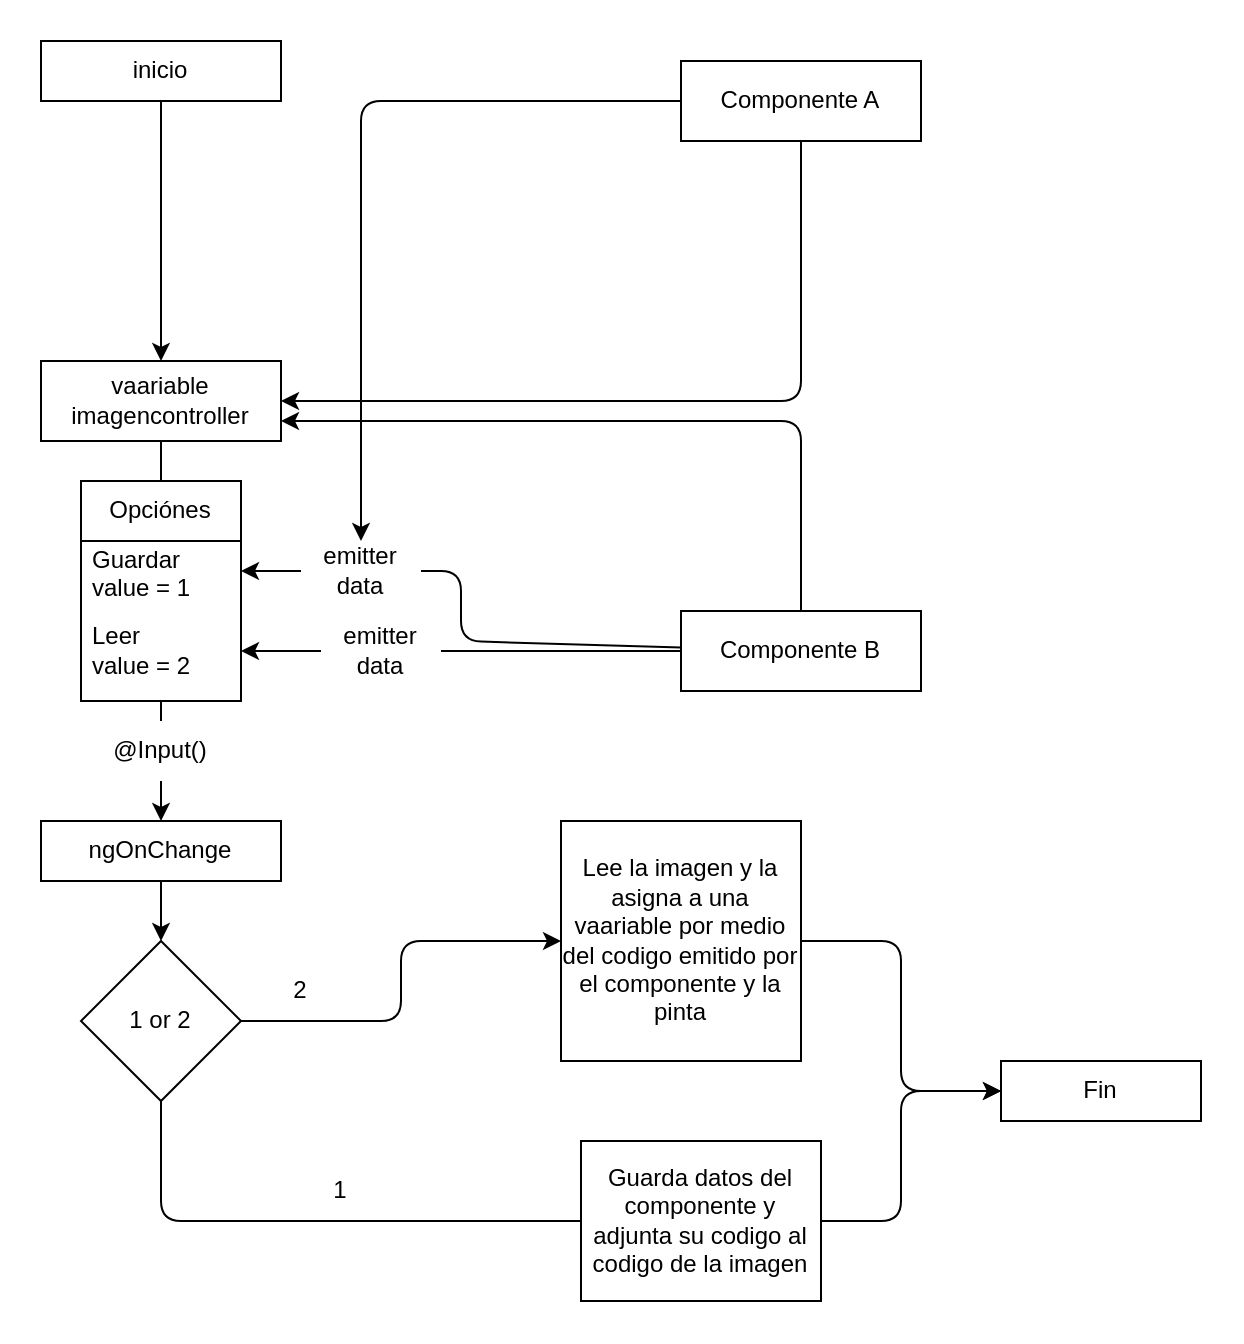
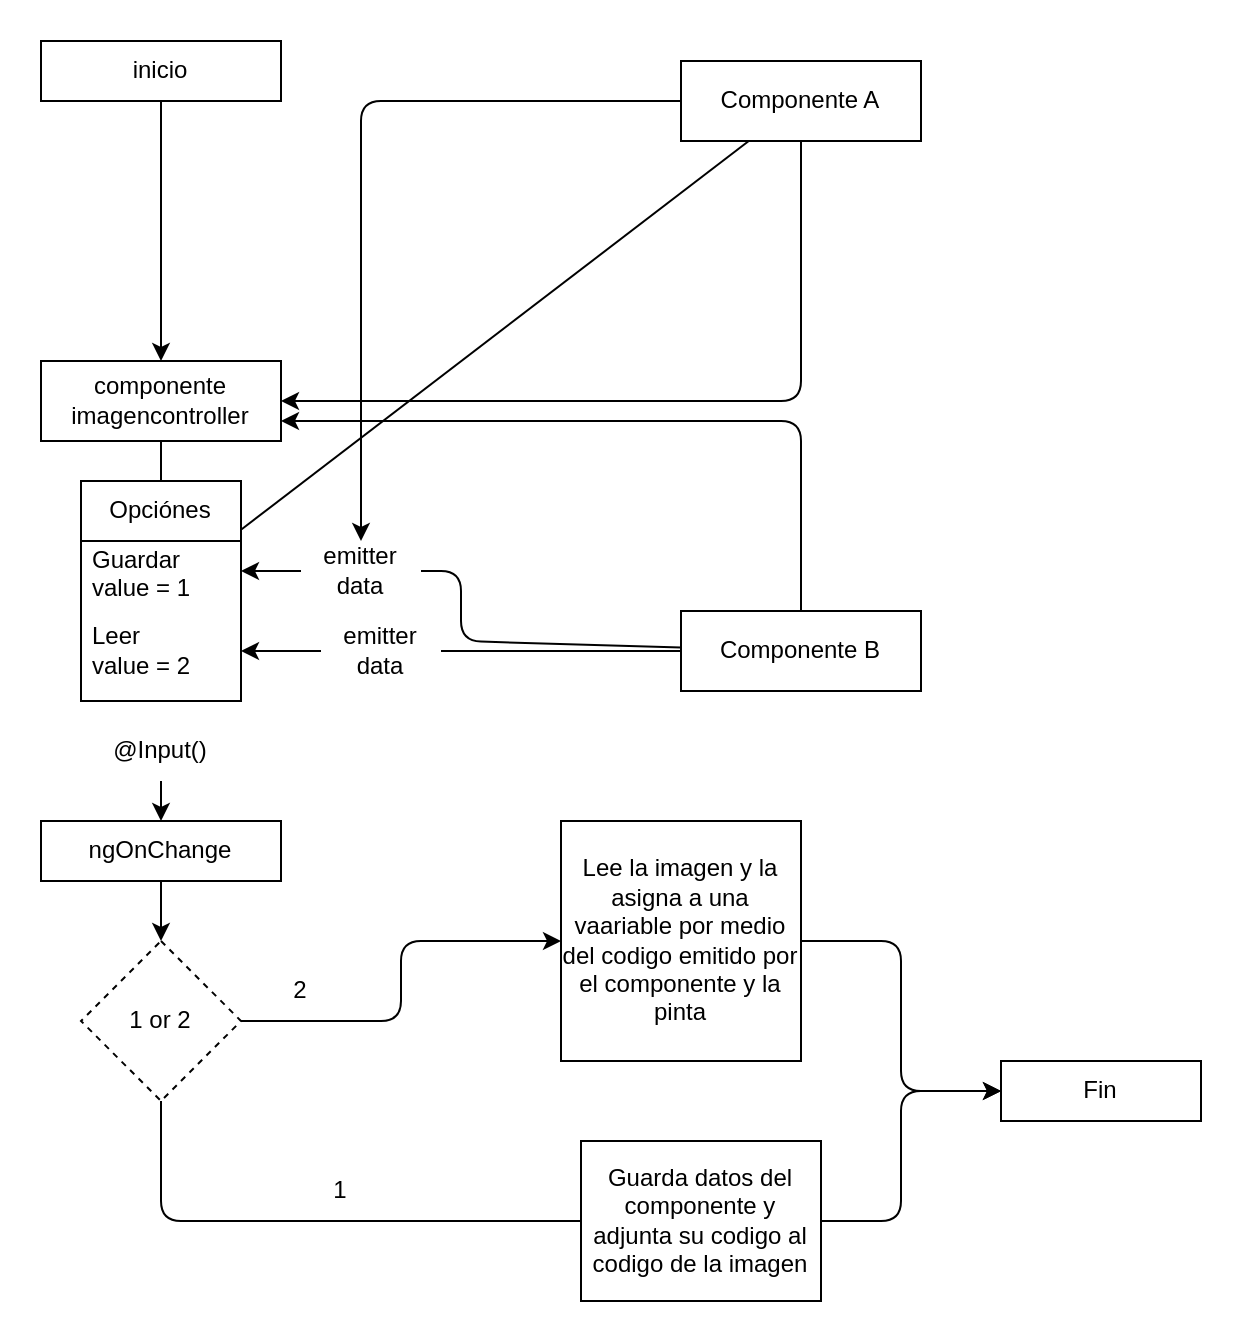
(161, 401) -> (161, 401)
(161, 713) -> (581, 269)
(161, 1021) -> (161, 1021)
